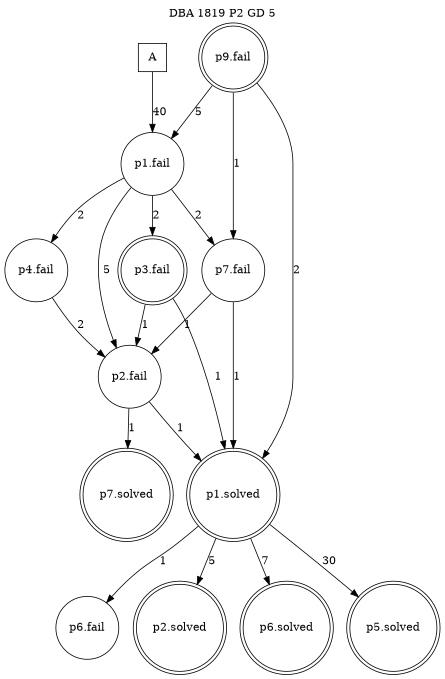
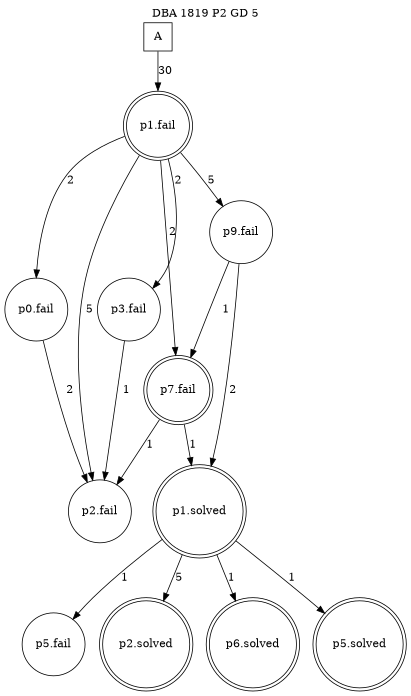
(233, 58) -> (241, 232)
(194, 109) -> (200, 176)
(160, 112) -> (165, 71)
(152, 164) -> (158, 126)
(36, 270) -> (36, 310)
(152, 270) -> (129, 310)
(233, 270) -> (178, 390)
(203, 368) -> none
(172, 429) -> none
(127, 495) -> none
(265, 561) -> (232, 578)
(329, 561) -> (292, 578)
(87, 628) -> (54, 644)
